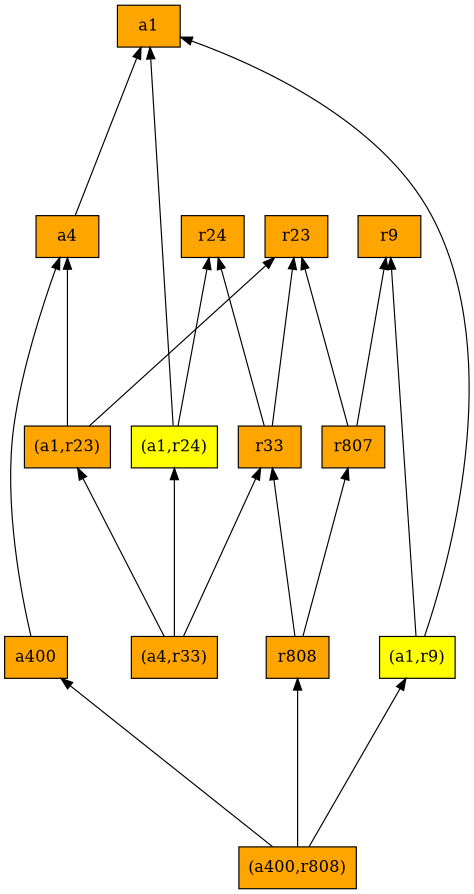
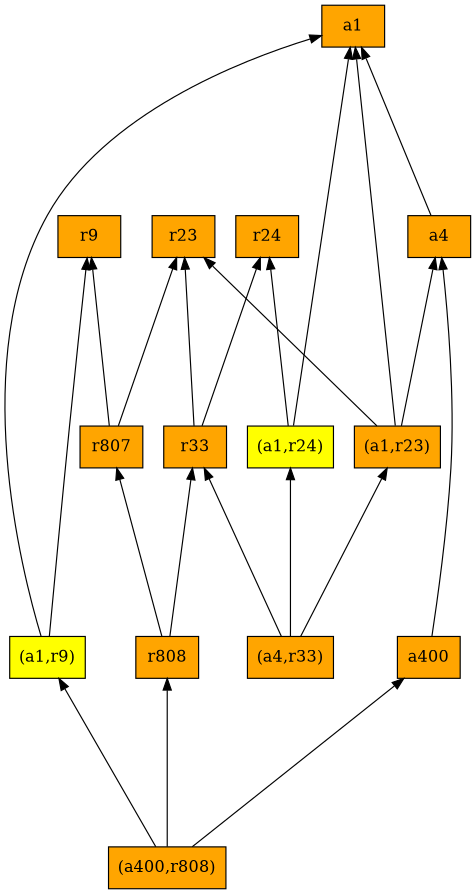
none -> (376, 242)
